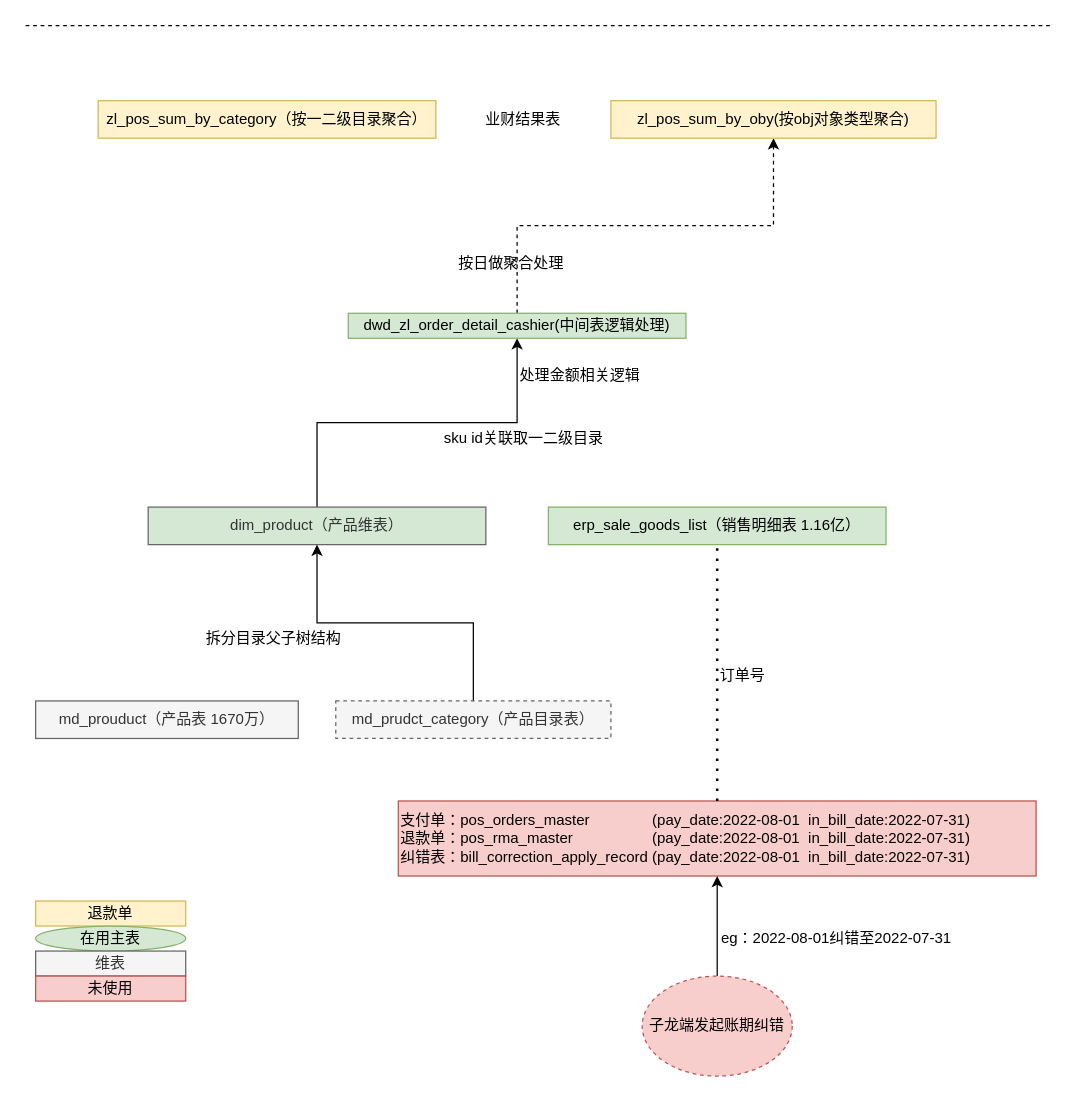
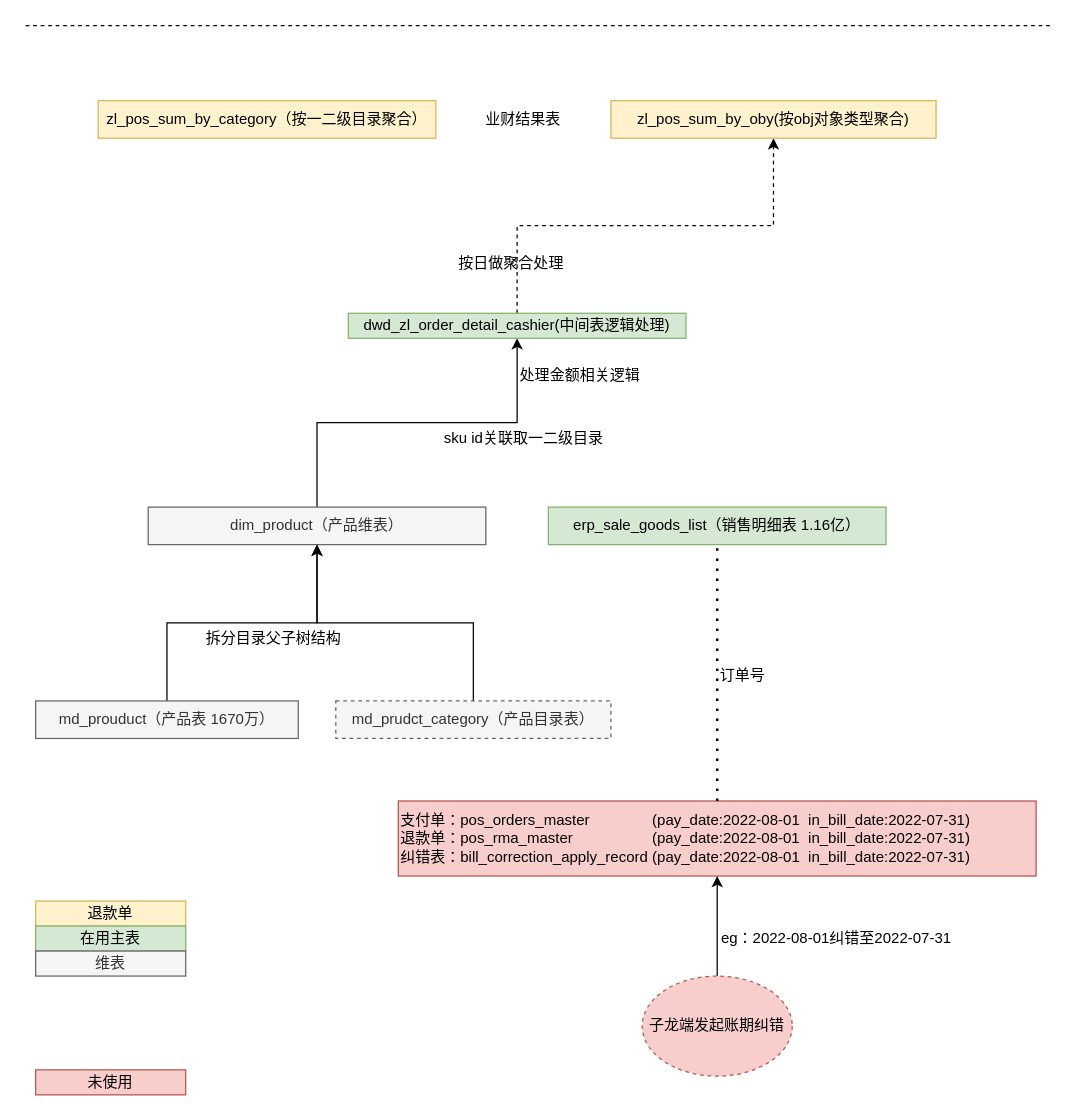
(317, 526) -> (317, 526)
none -> (201, 623)
(111, 938) -> (111, 938)
(111, 988) -> (111, 1082)
